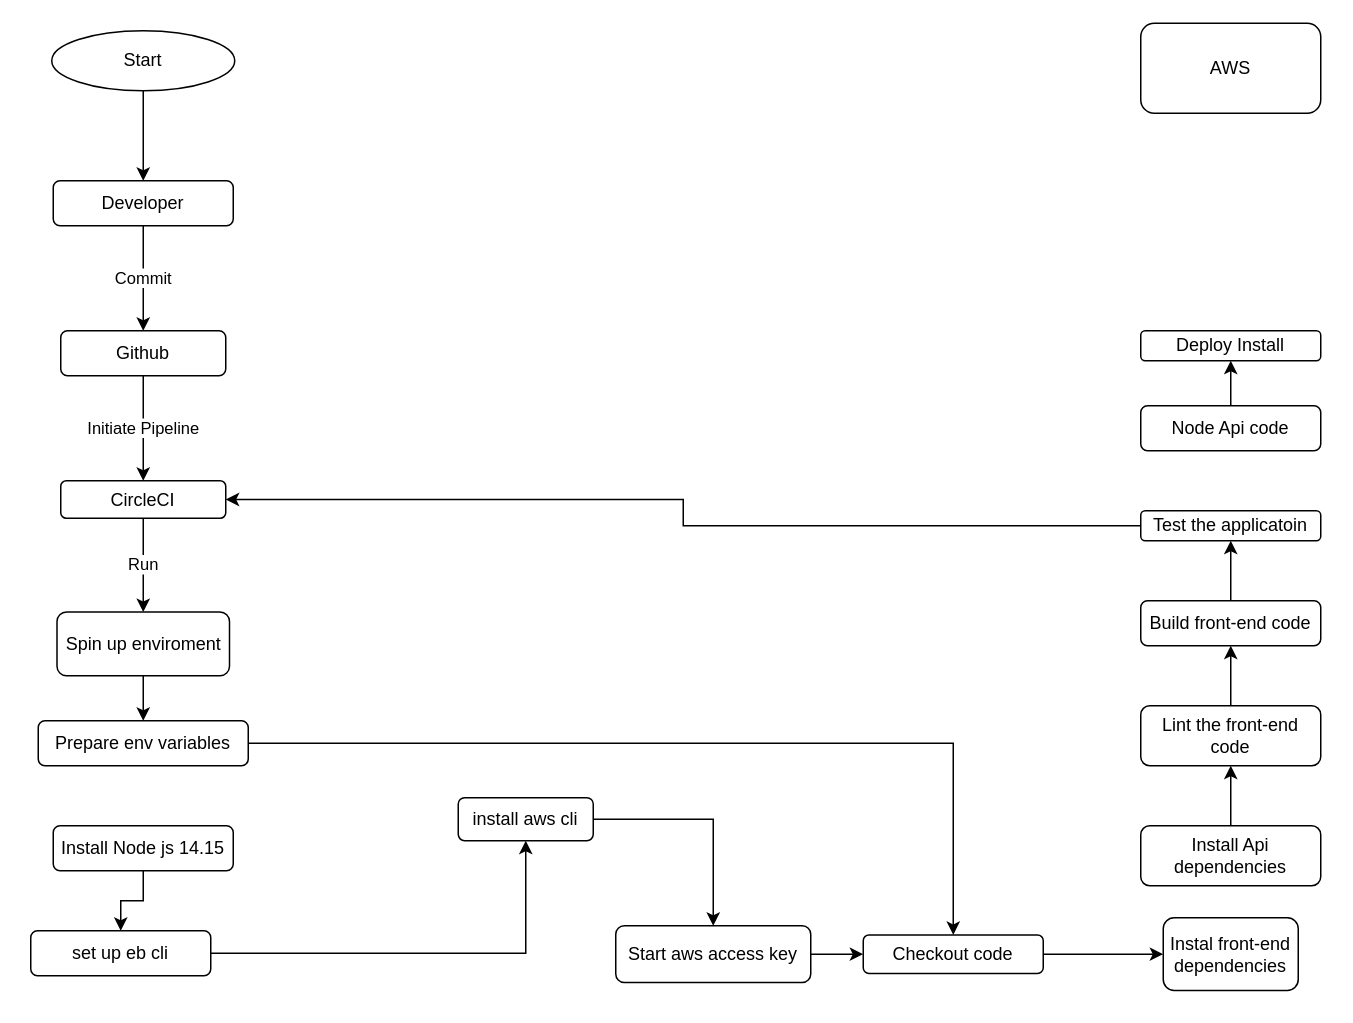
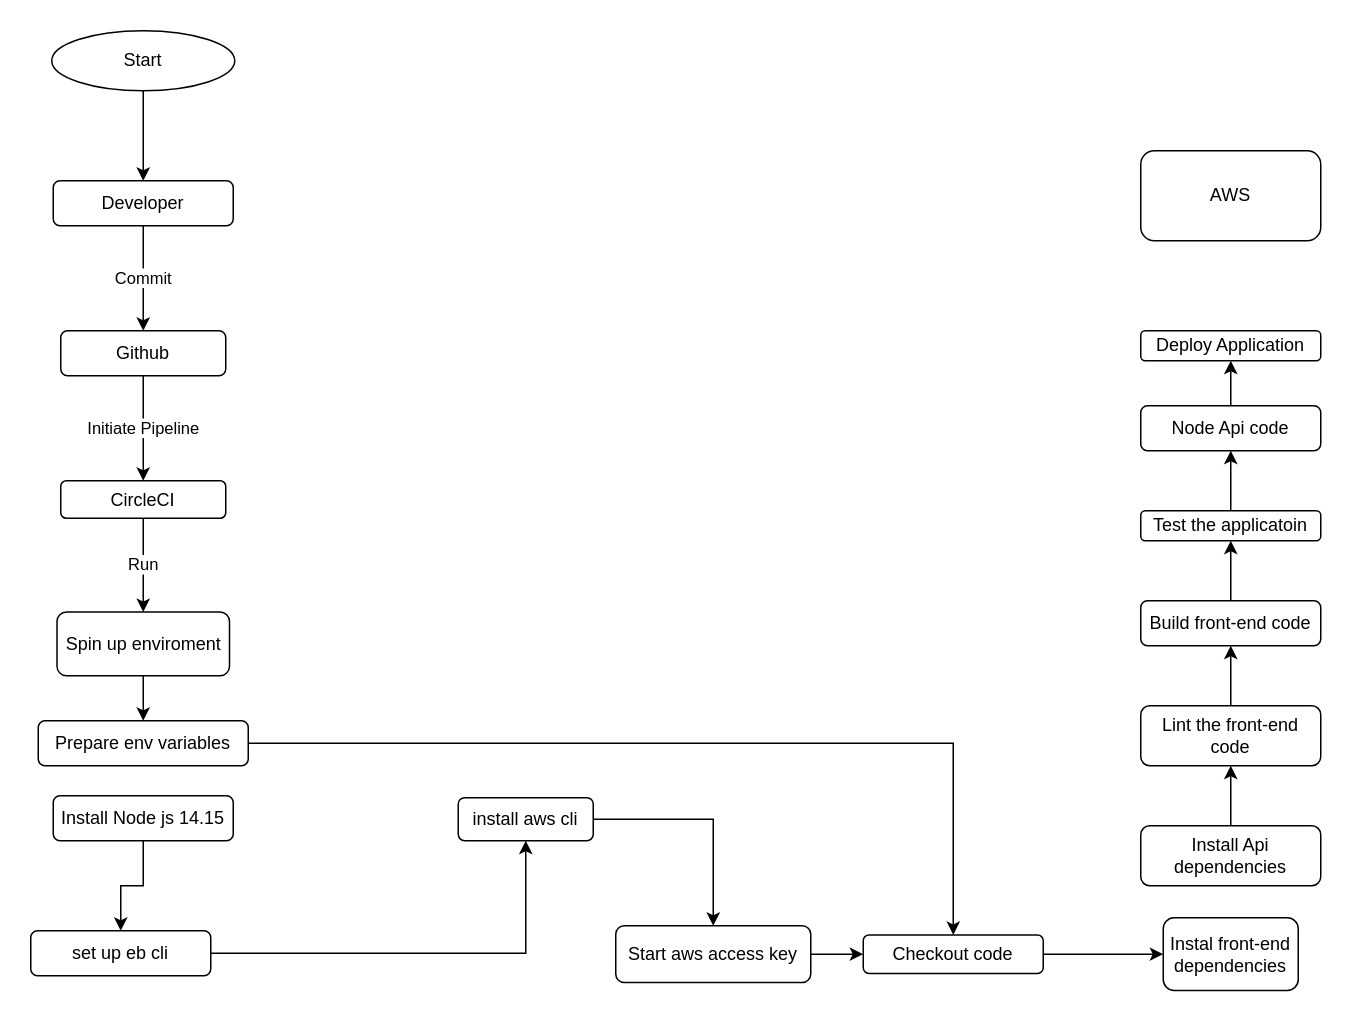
(1231, 68) -> (1231, 196)
(1231, 346) -> (1231, 346)
(683, 518) -> (1231, 486)
(143, 848) -> (143, 818)
